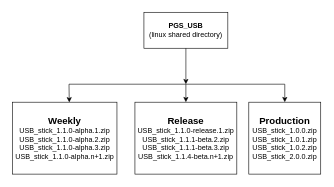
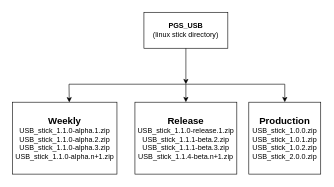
(186, 30) -> (186, 30)
